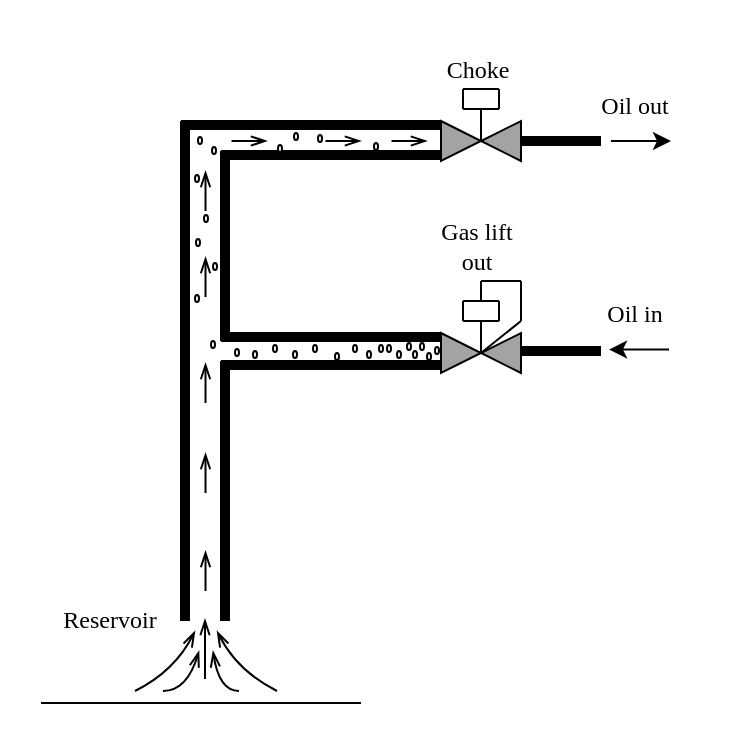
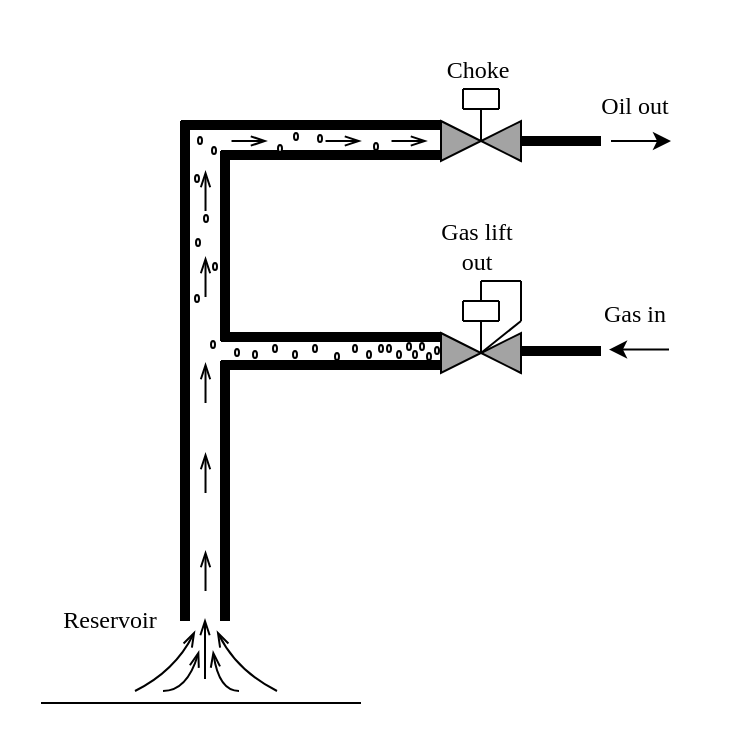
(636, 315) -> (636, 315)
